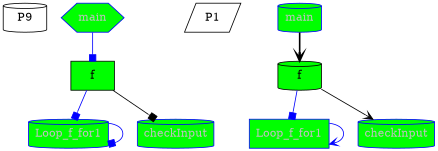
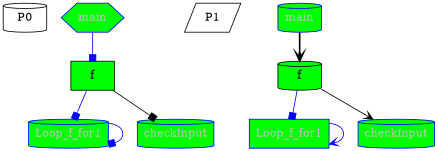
(25, 18) -> (25, 18)
